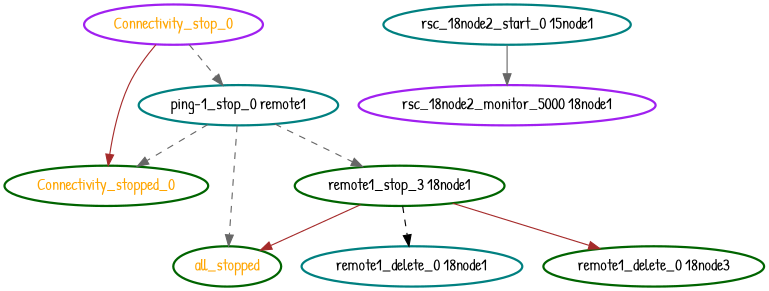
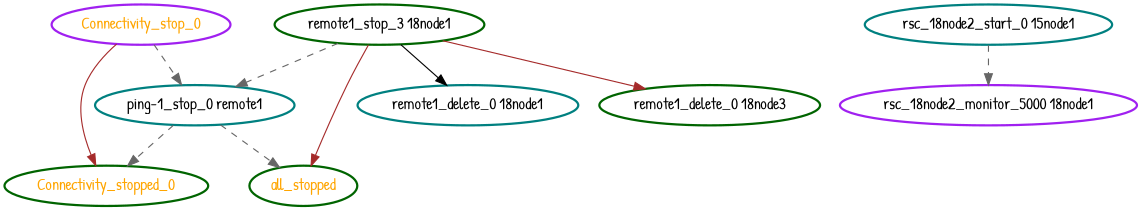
(507, 59) -> (988, 59)
(314, 143) -> (292, 63)
(405, 221) -> (420, 61)
